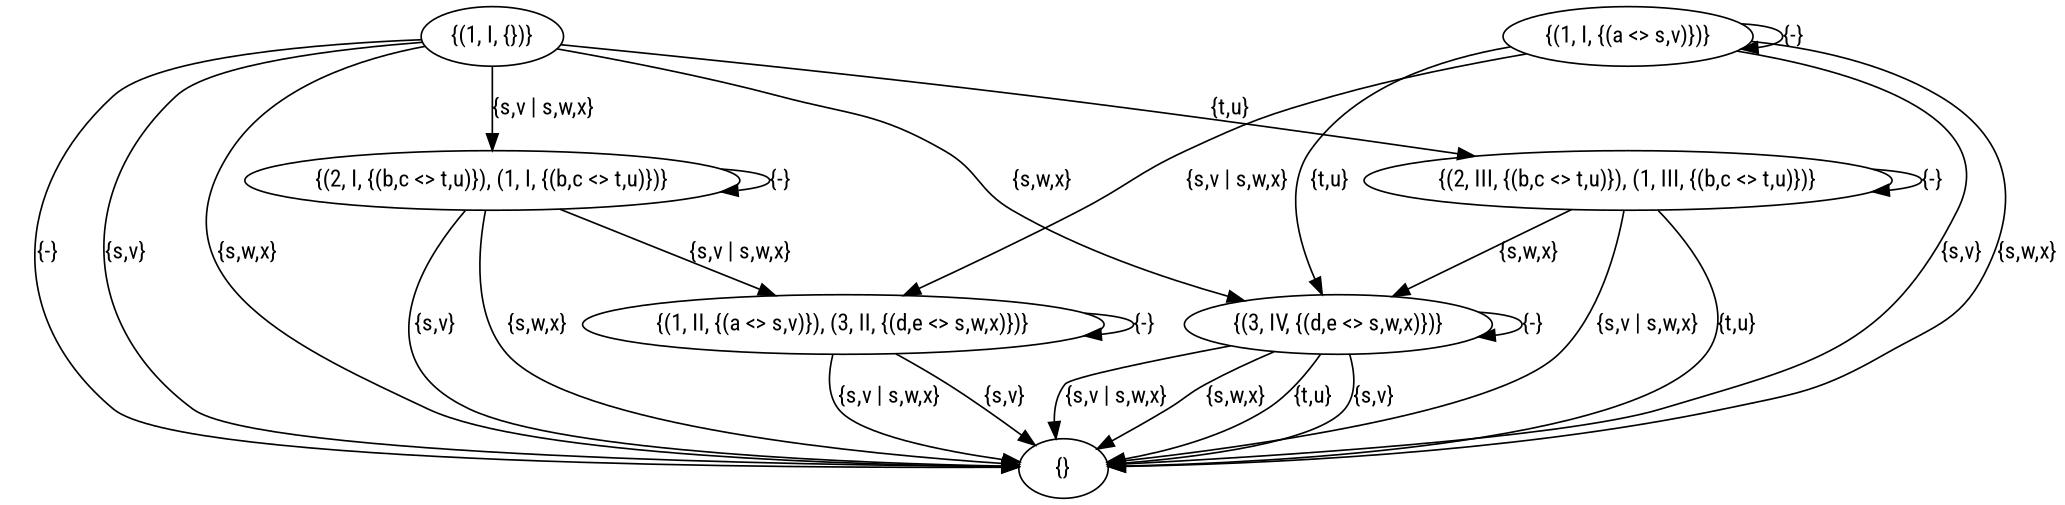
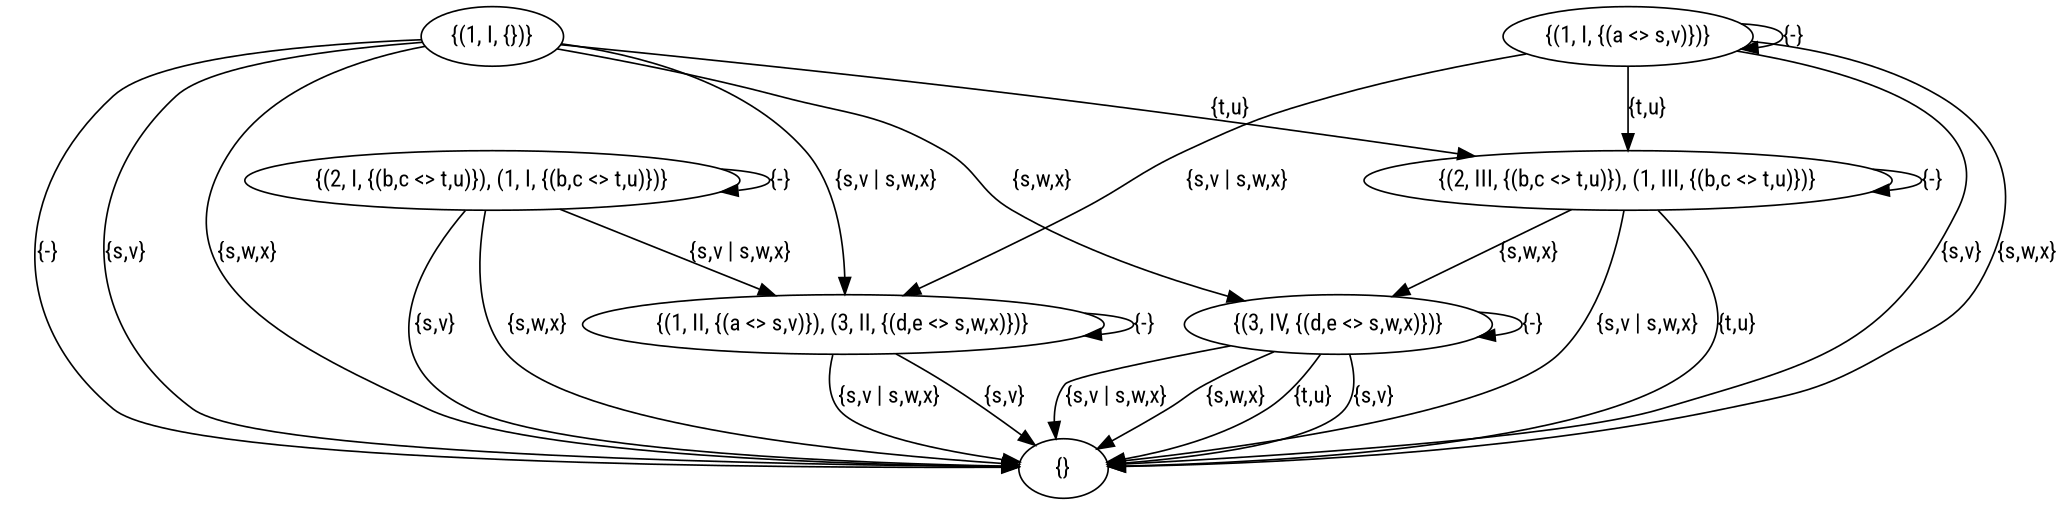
(492, 100) -> (753, 107)
(1343, 115) -> (1628, 100)
